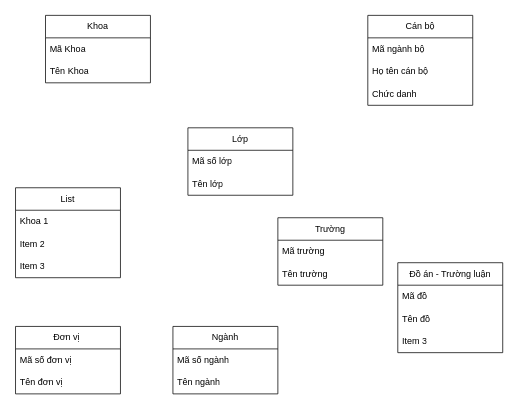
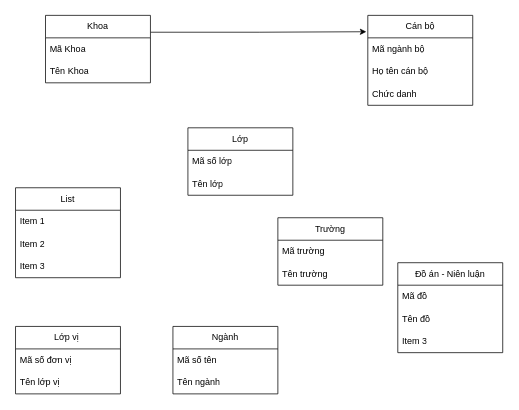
none -> (211, 32)
(34, 222) -> (34, 222)
(450, 274) -> (450, 274)
(68, 338) -> (68, 338)
(203, 360) -> (198, 360)
(43, 383) -> (42, 383)
